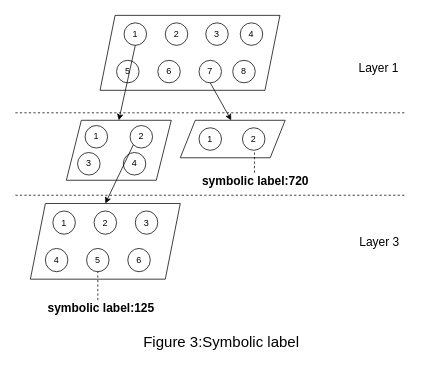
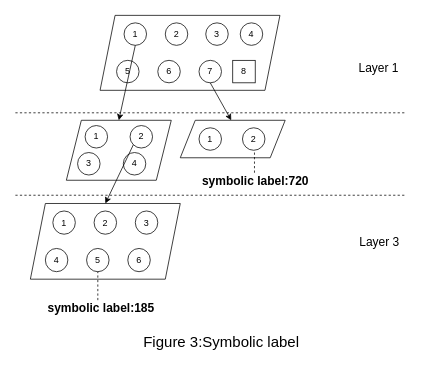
(244, 72) -> (244, 72)
(101, 308) -> (101, 308)
